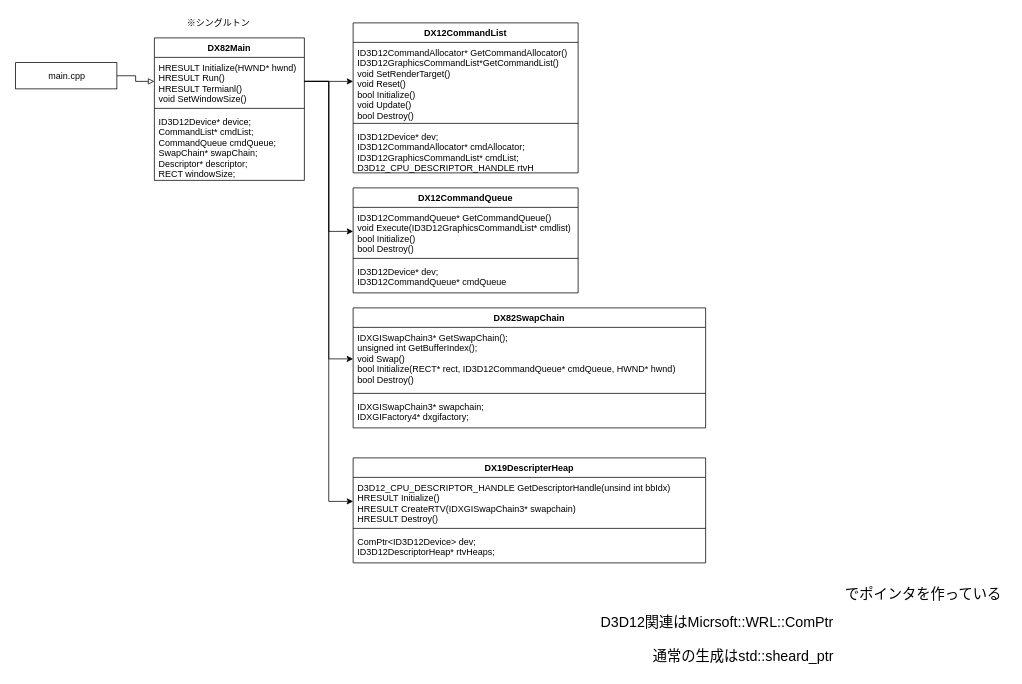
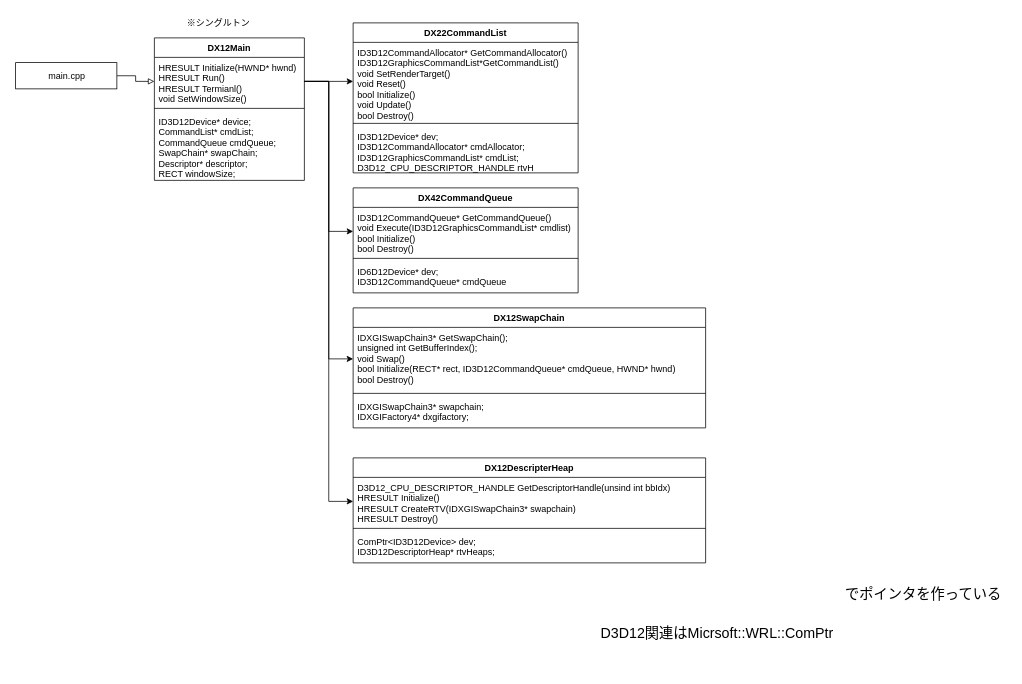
(465, 33) -> (465, 33)
(229, 48) -> (229, 48)
(465, 198) -> (465, 198)
(399, 272) -> (399, 272)
(529, 318) -> (529, 318)
(529, 468) -> (529, 468)
(717, 623) -> (717, 634)
(743, 657) -> none
